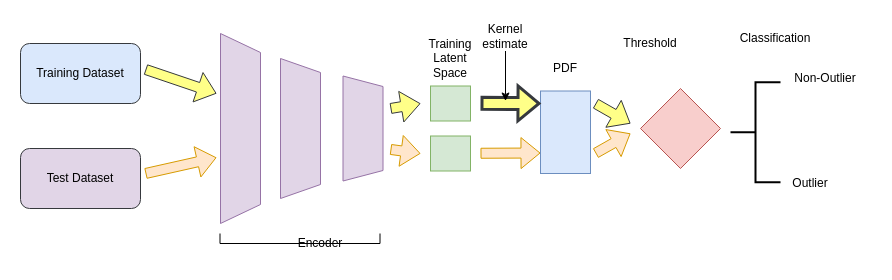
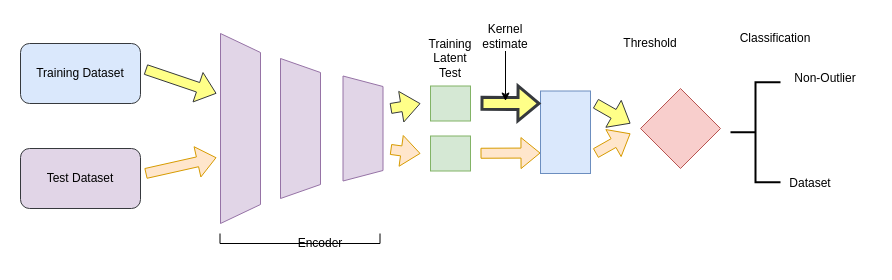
(451, 59) -> (451, 59)
(566, 69) -> none
(811, 184) -> (811, 184)
